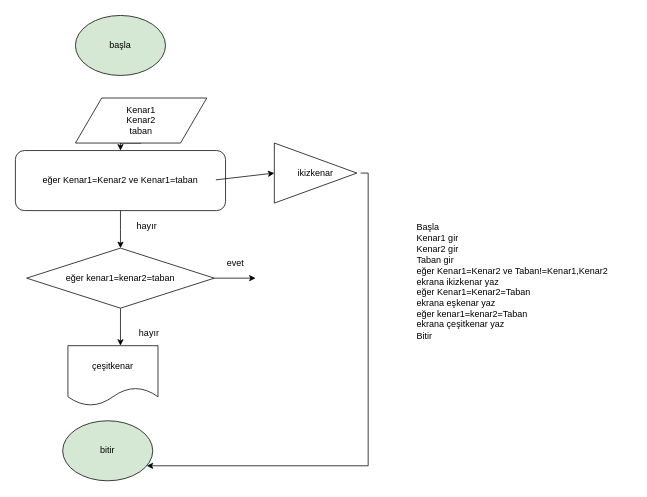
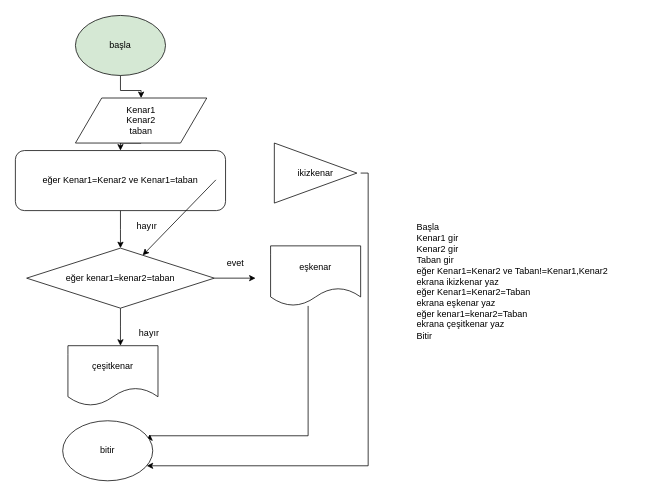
none -> (123, 90)
(243, 177) -> (174, 223)
none -> (315, 276)
none -> (229, 435)
(108, 450) -> (108, 450)
